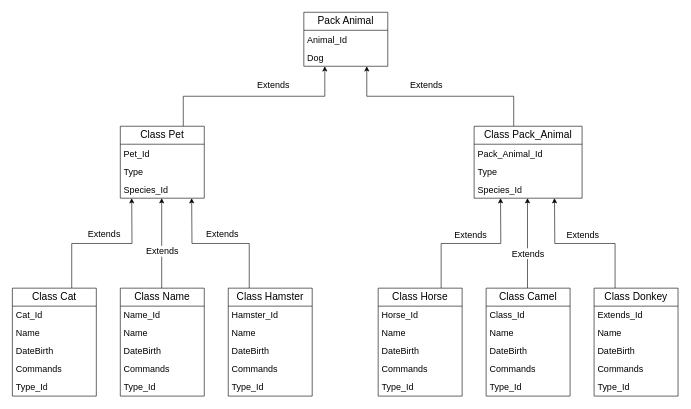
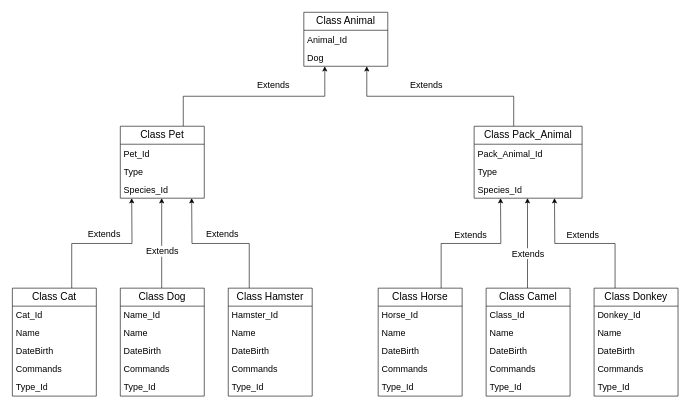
(346, 21) -> (346, 21)
(162, 297) -> (162, 297)
(623, 315) -> (621, 315)
